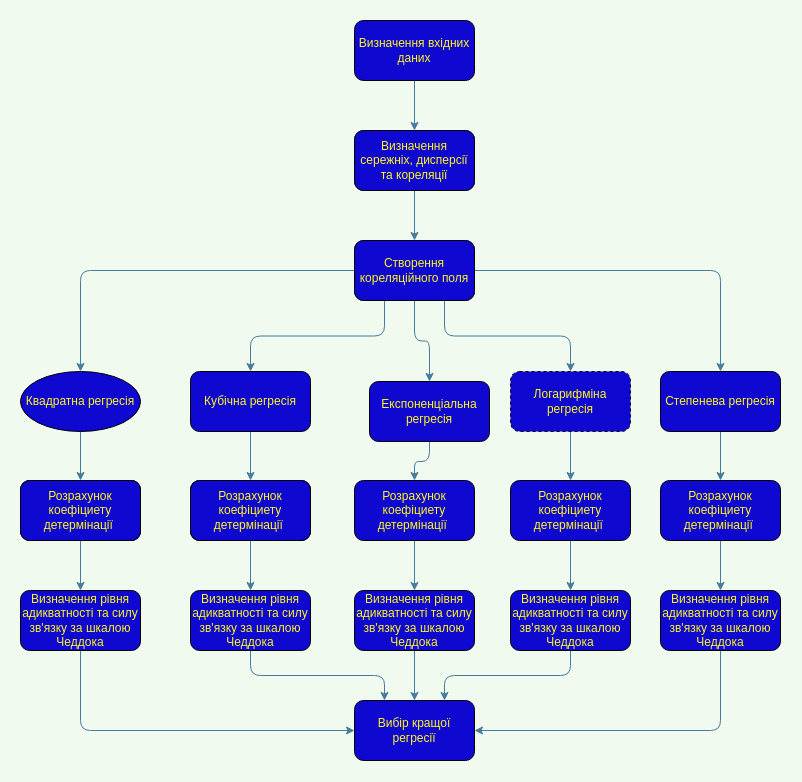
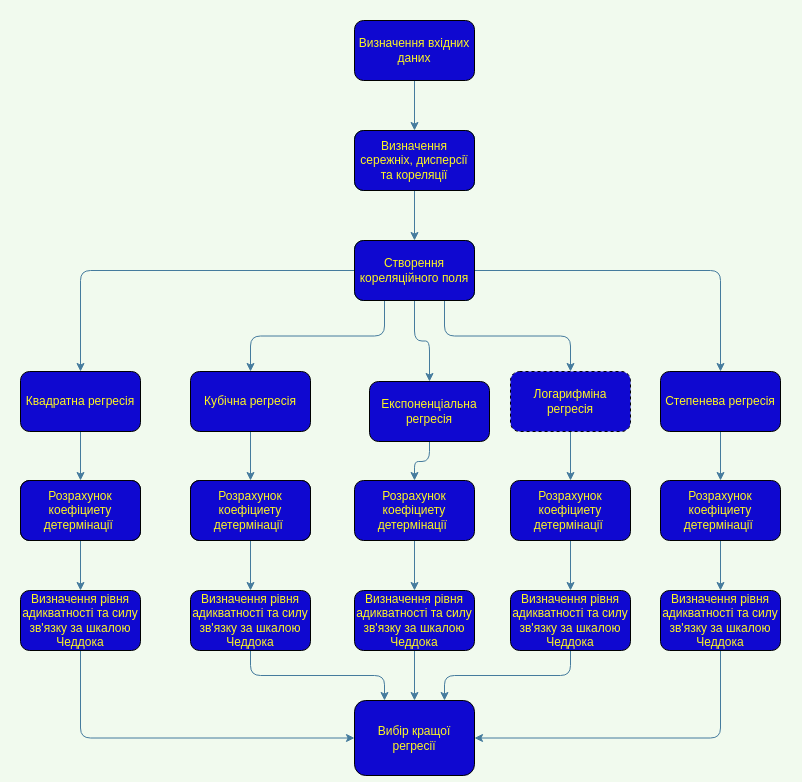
(81, 402) -> (81, 402)
(415, 731) -> (415, 738)
